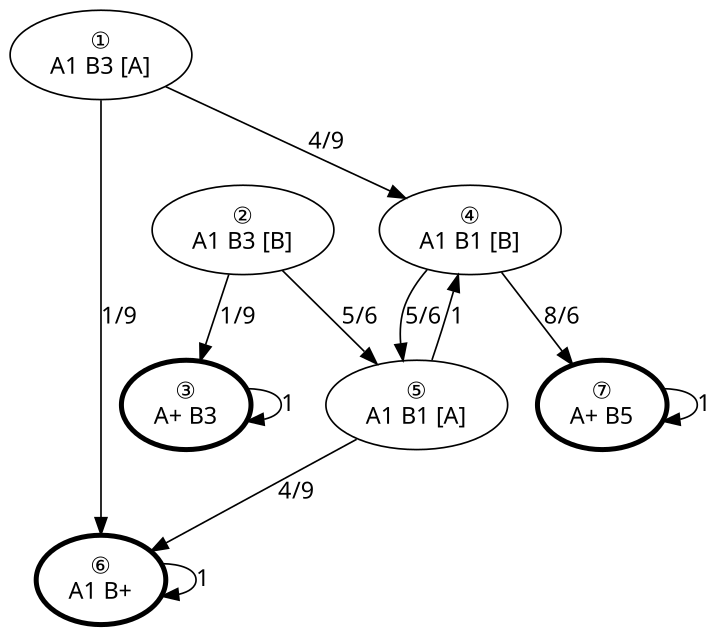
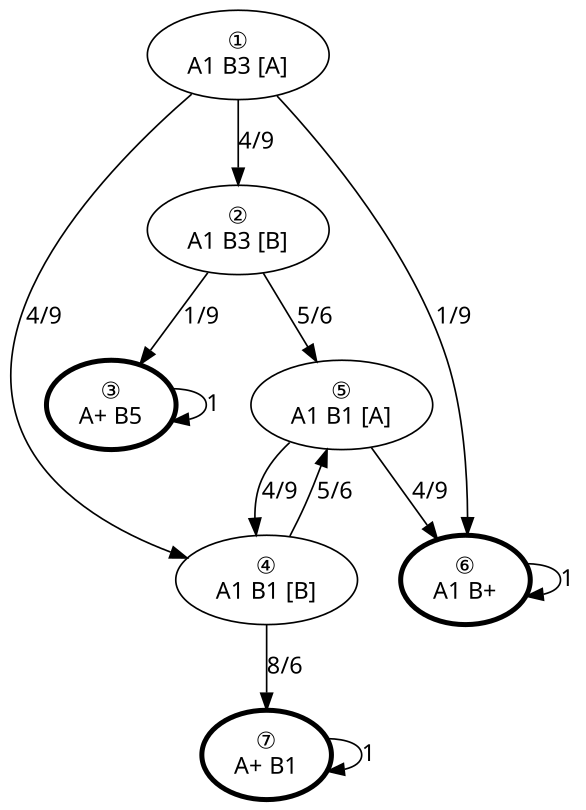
none -> (238, 134)
(458, 317) -> (280, 492)
(186, 405) -> (111, 405)
(602, 405) -> (267, 755)
